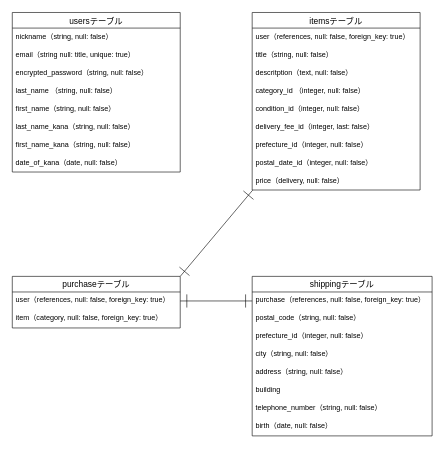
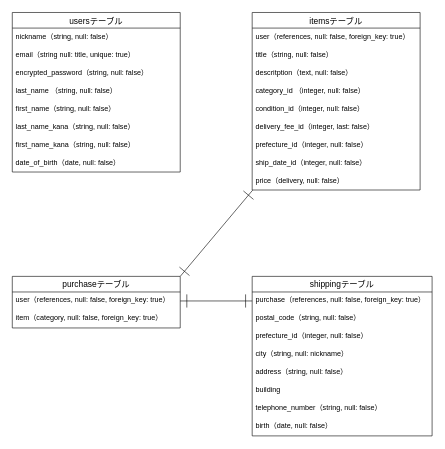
(75, 162) -> (76, 162)
(322, 162) -> (318, 162)
(301, 354) -> (307, 354)
